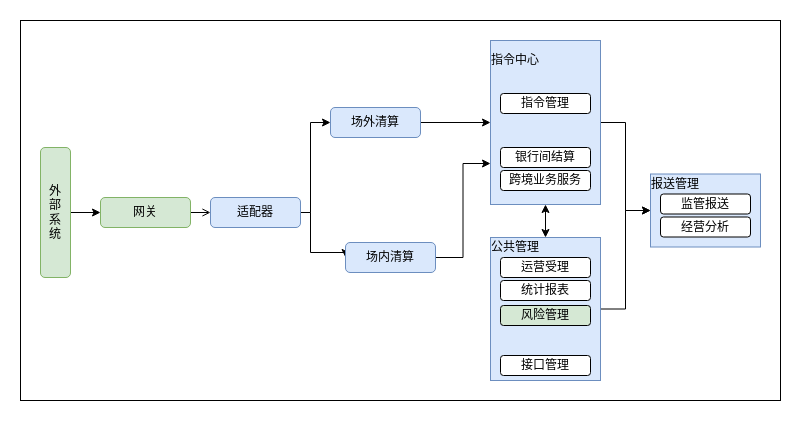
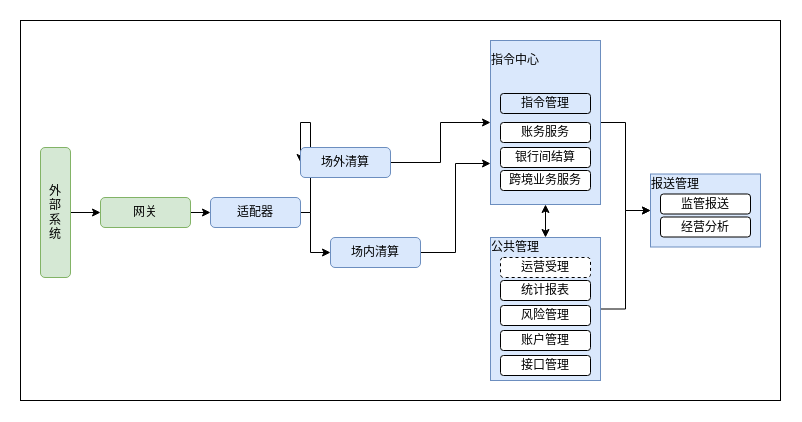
(546, 104) -> (546, 104)
(376, 123) -> (346, 163)
none -> (546, 133)
(204, 213) -> (202, 213)
(391, 258) -> (376, 253)
(546, 268) -> (546, 268)
(546, 316) -> (546, 316)
none -> (546, 341)
